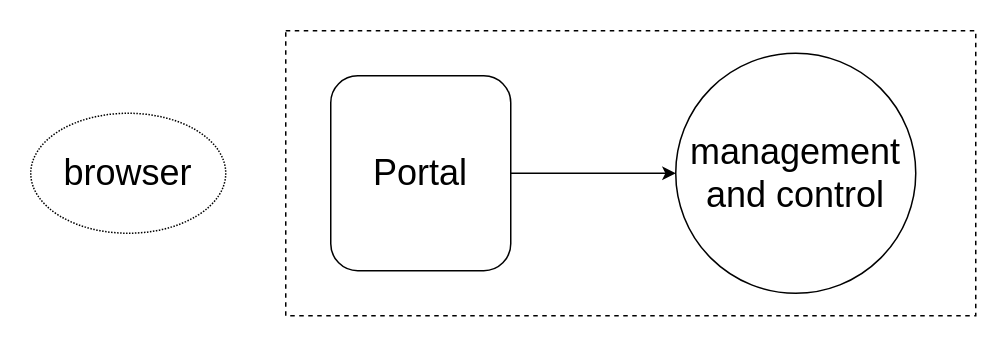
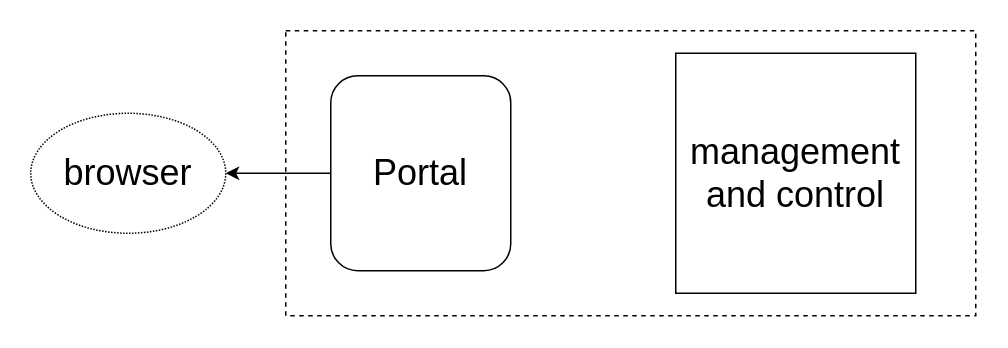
(588, 173) -> (284, 173)
(796, 173) -> (796, 173)
